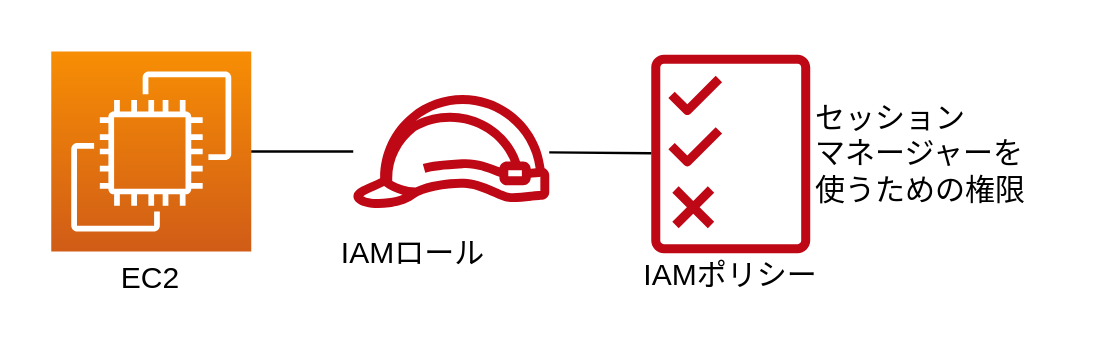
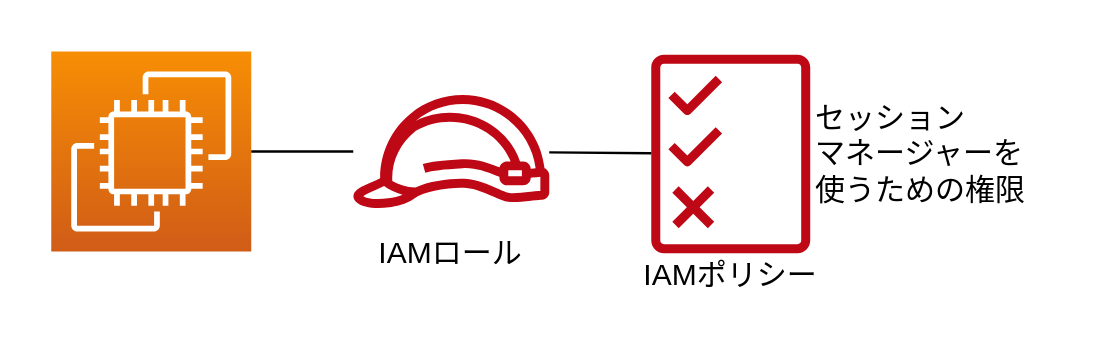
(414, 254) -> (451, 254)
(151, 279) -> none
